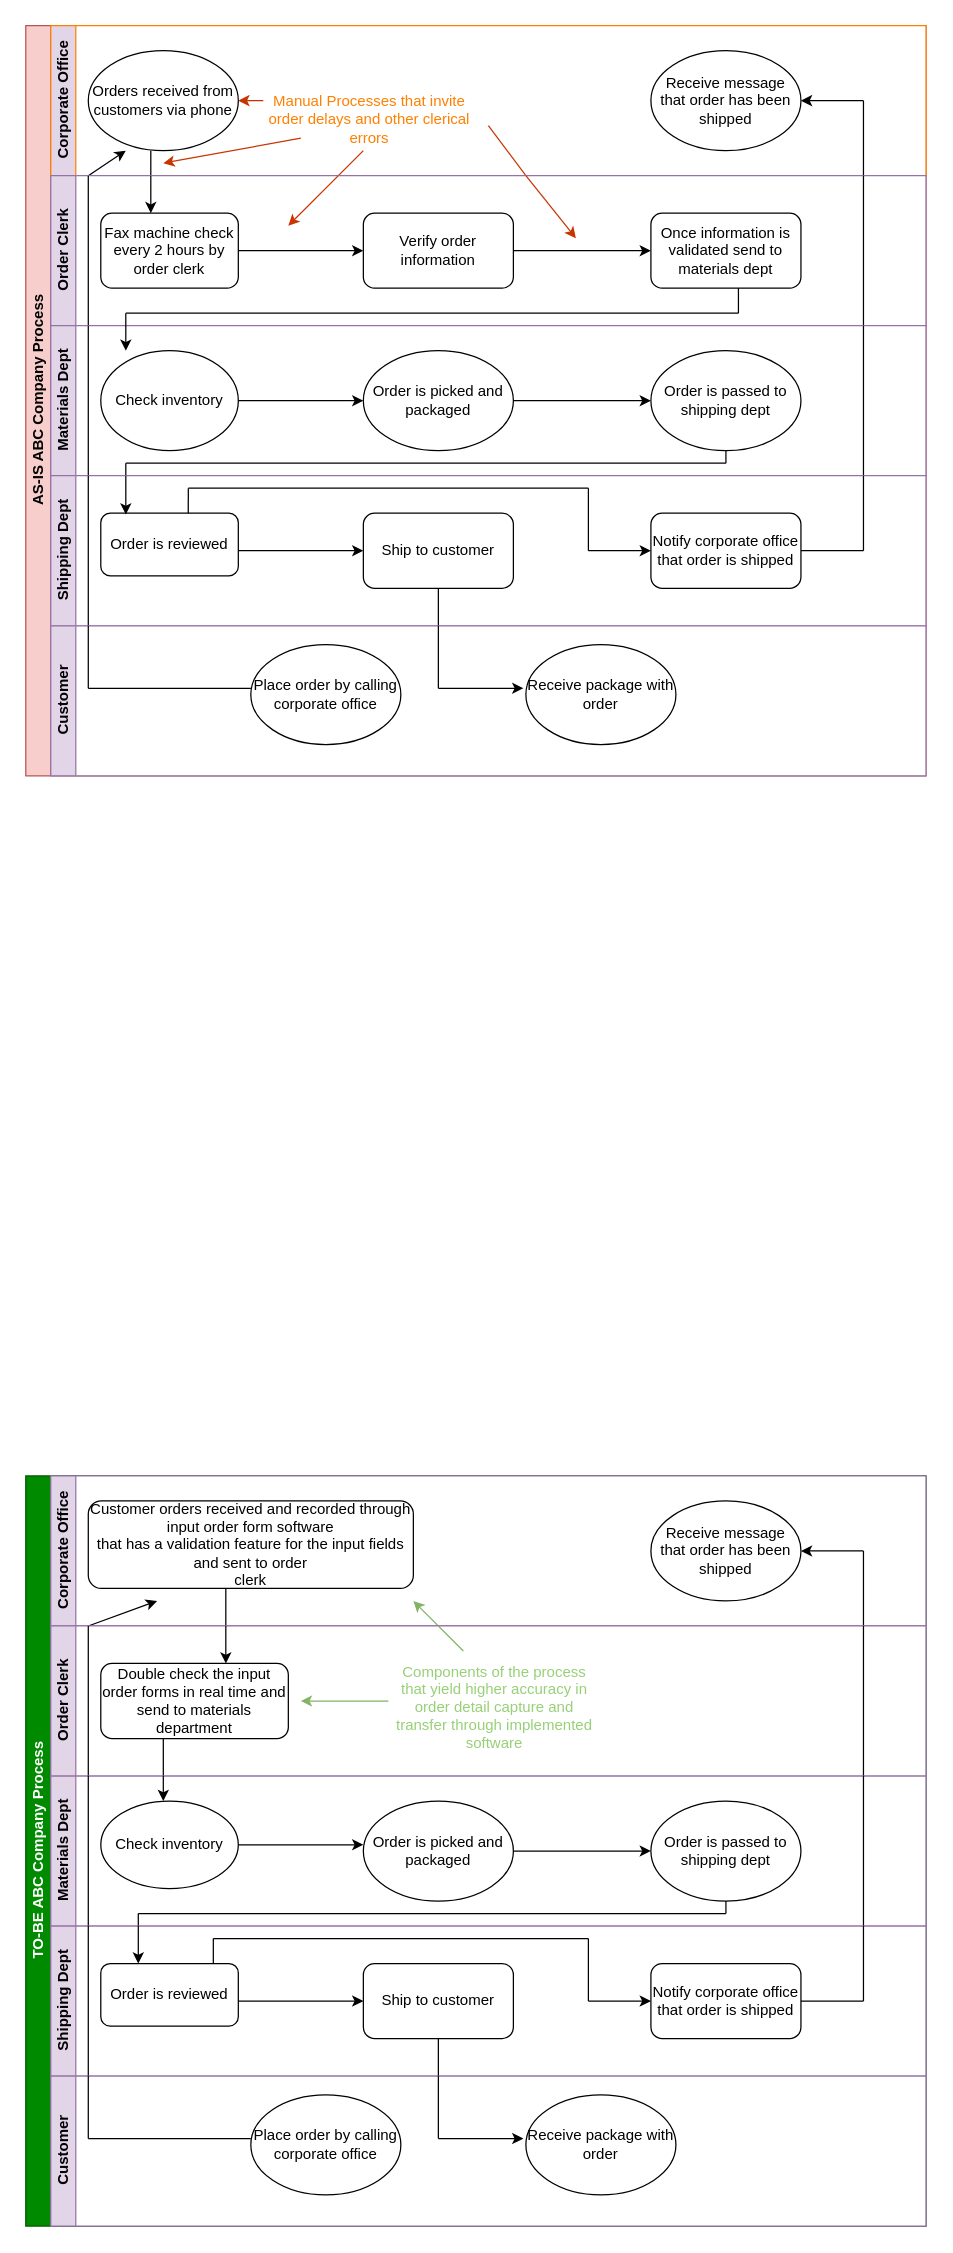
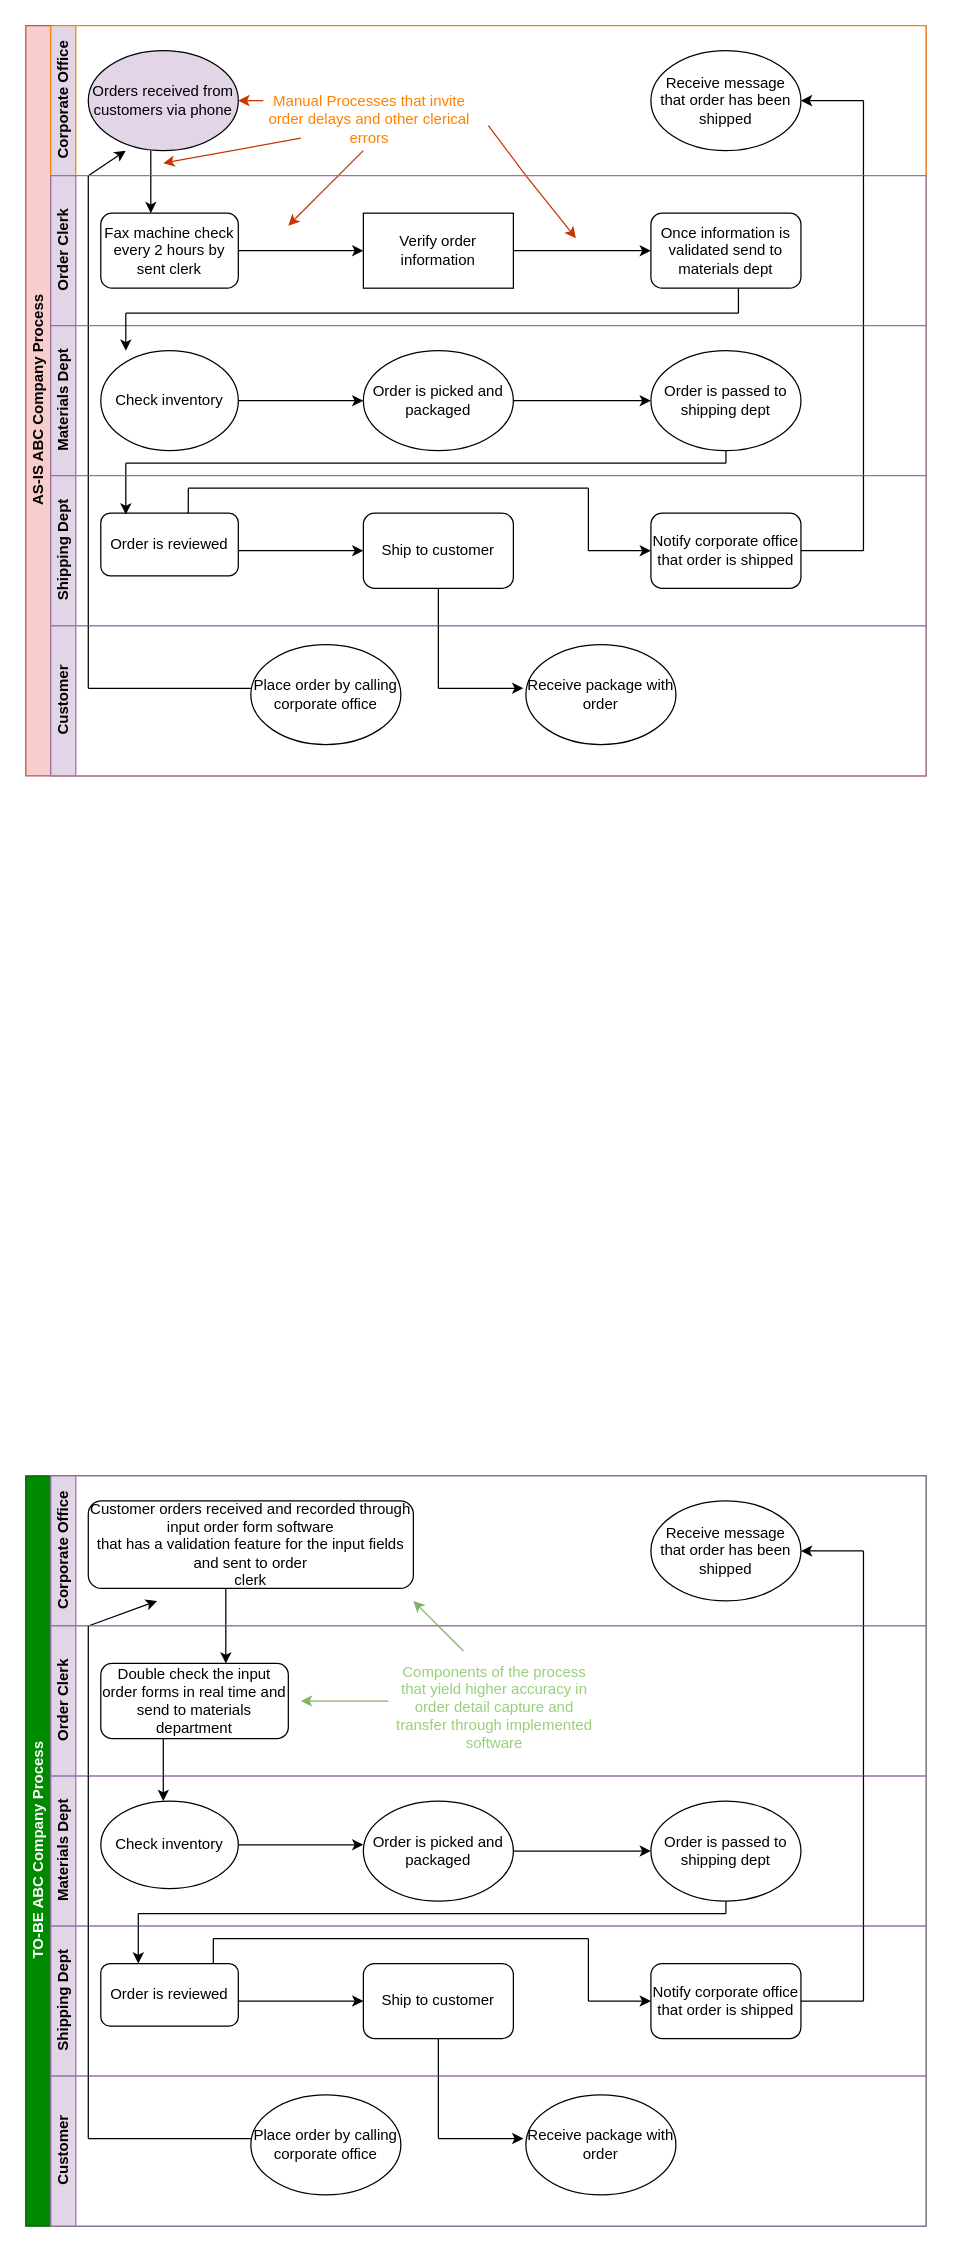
(163, 101) -> (163, 101)
(169, 251) -> (169, 251)
(438, 251) -> (438, 251)
